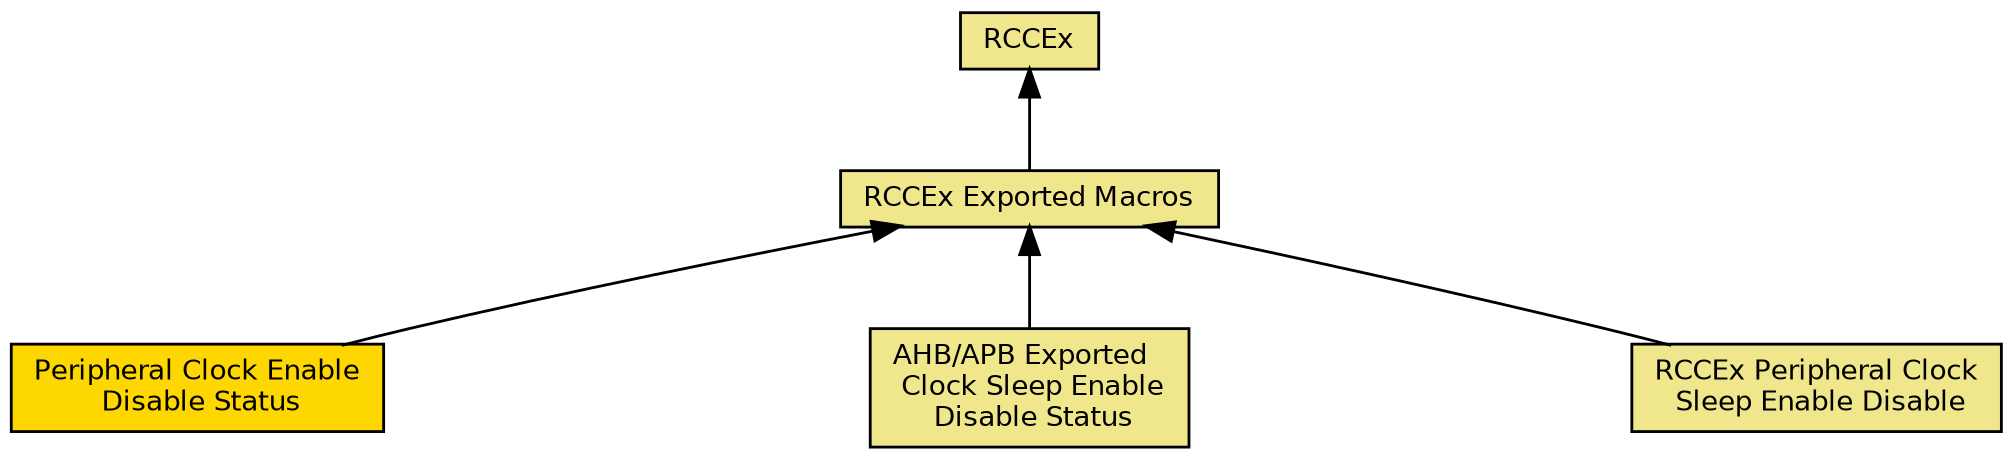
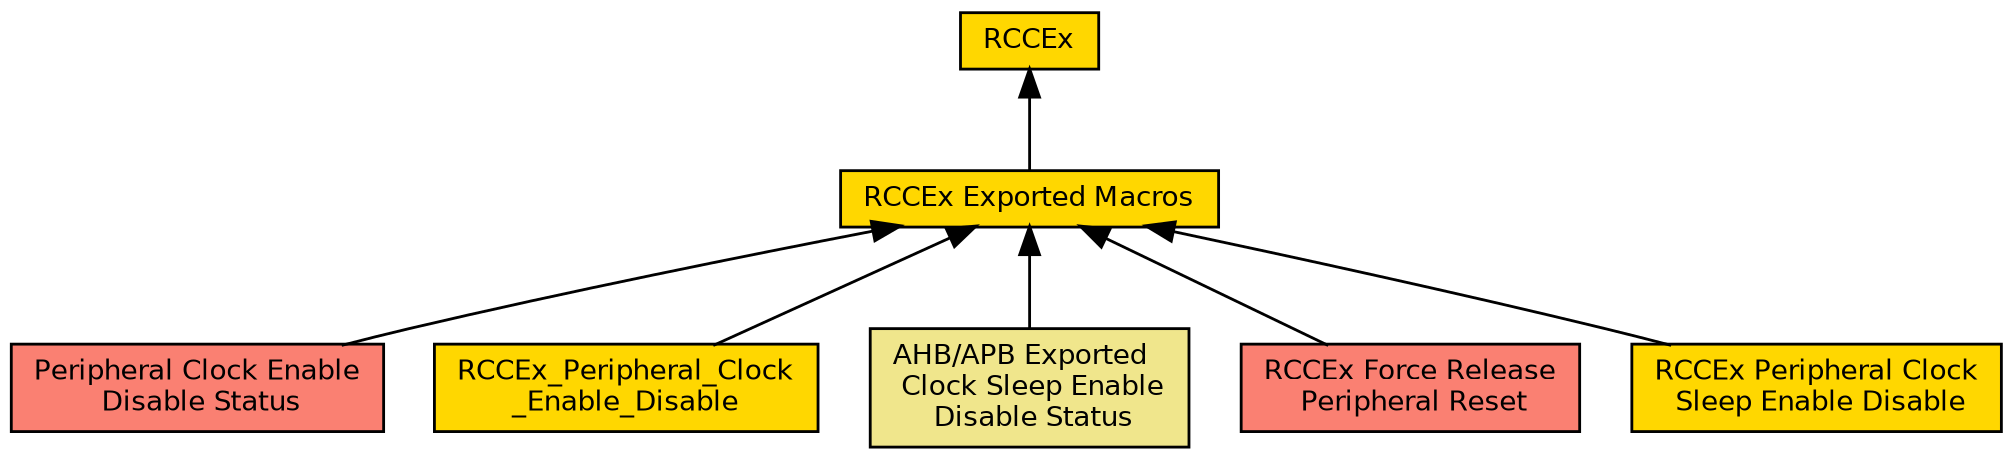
(1030, 41) -> (1030, 41)
(1030, 199) -> (1030, 199)
(197, 388) -> (197, 388)
none -> (626, 388)
none -> (1410, 388)
(1817, 388) -> (1817, 388)
